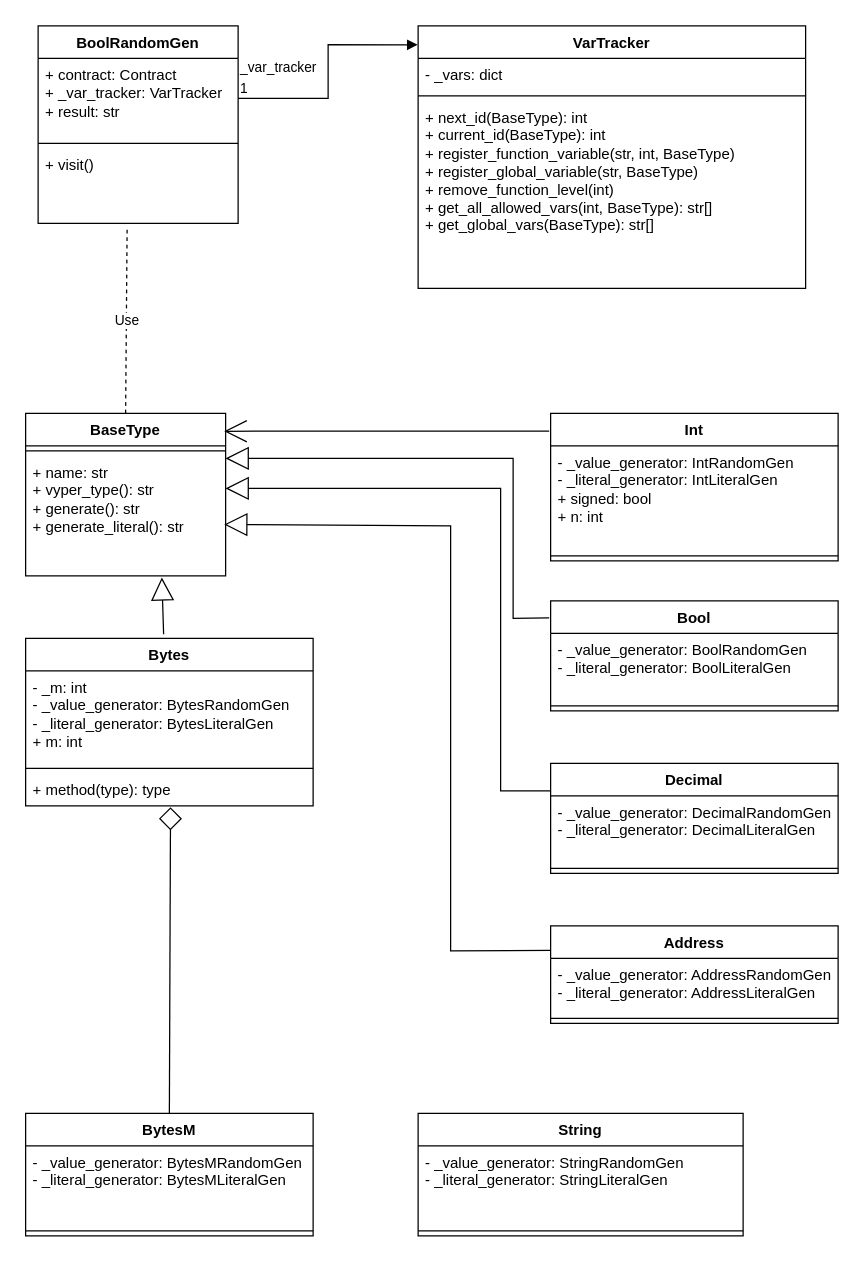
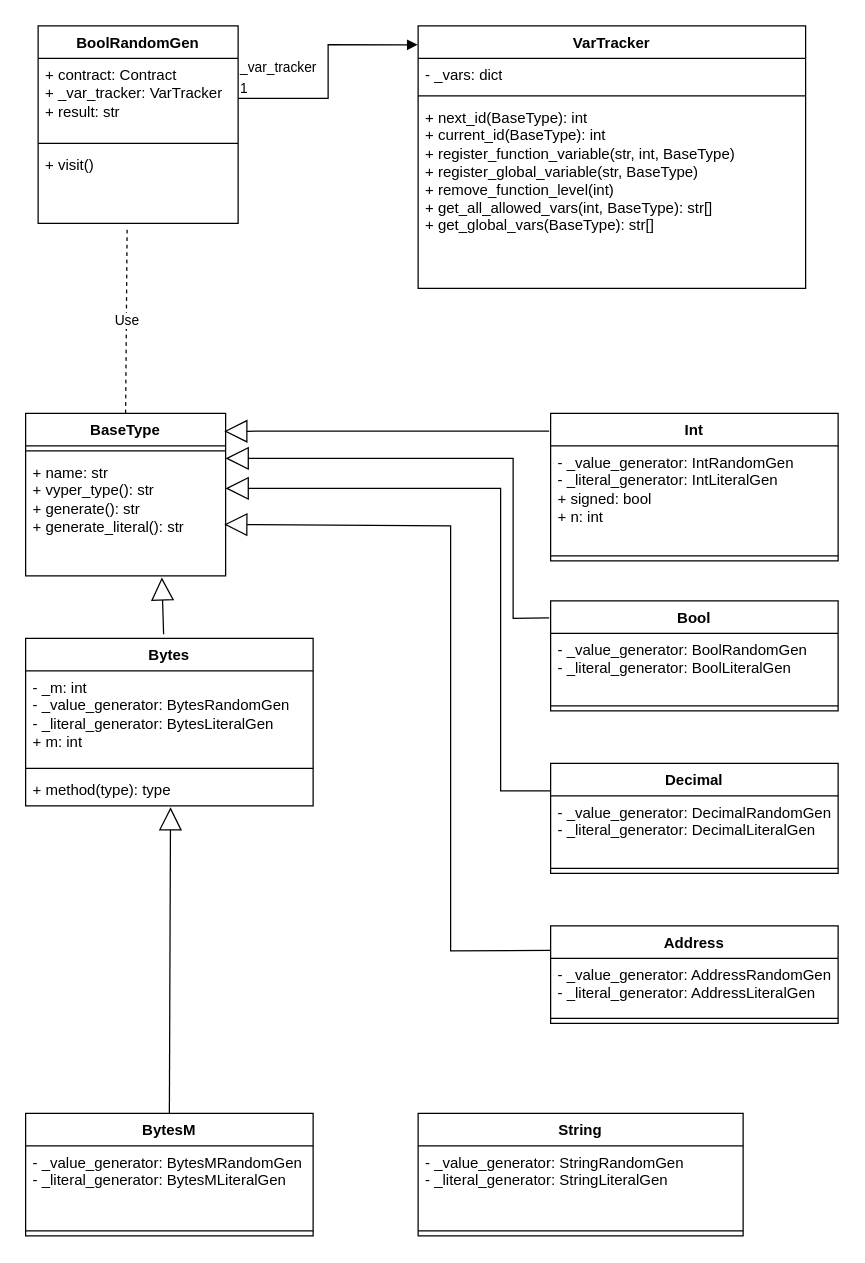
(238, 431) -> (248, 431)
(170, 831) -> (170, 831)
